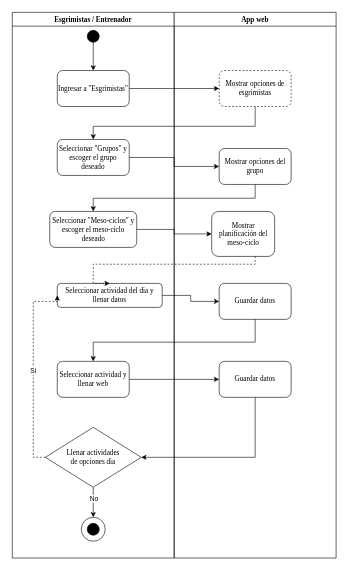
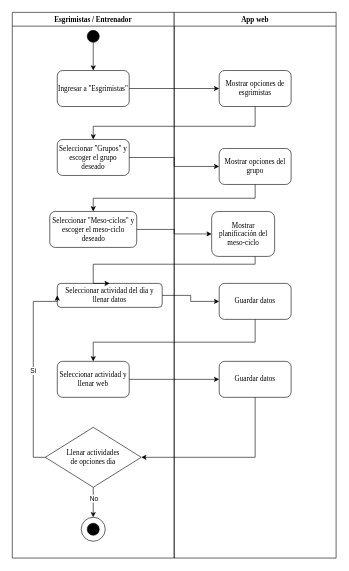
(255, 89) -> (255, 89)
(162, 264) -> (162, 264)
(33, 374) -> (33, 374)
